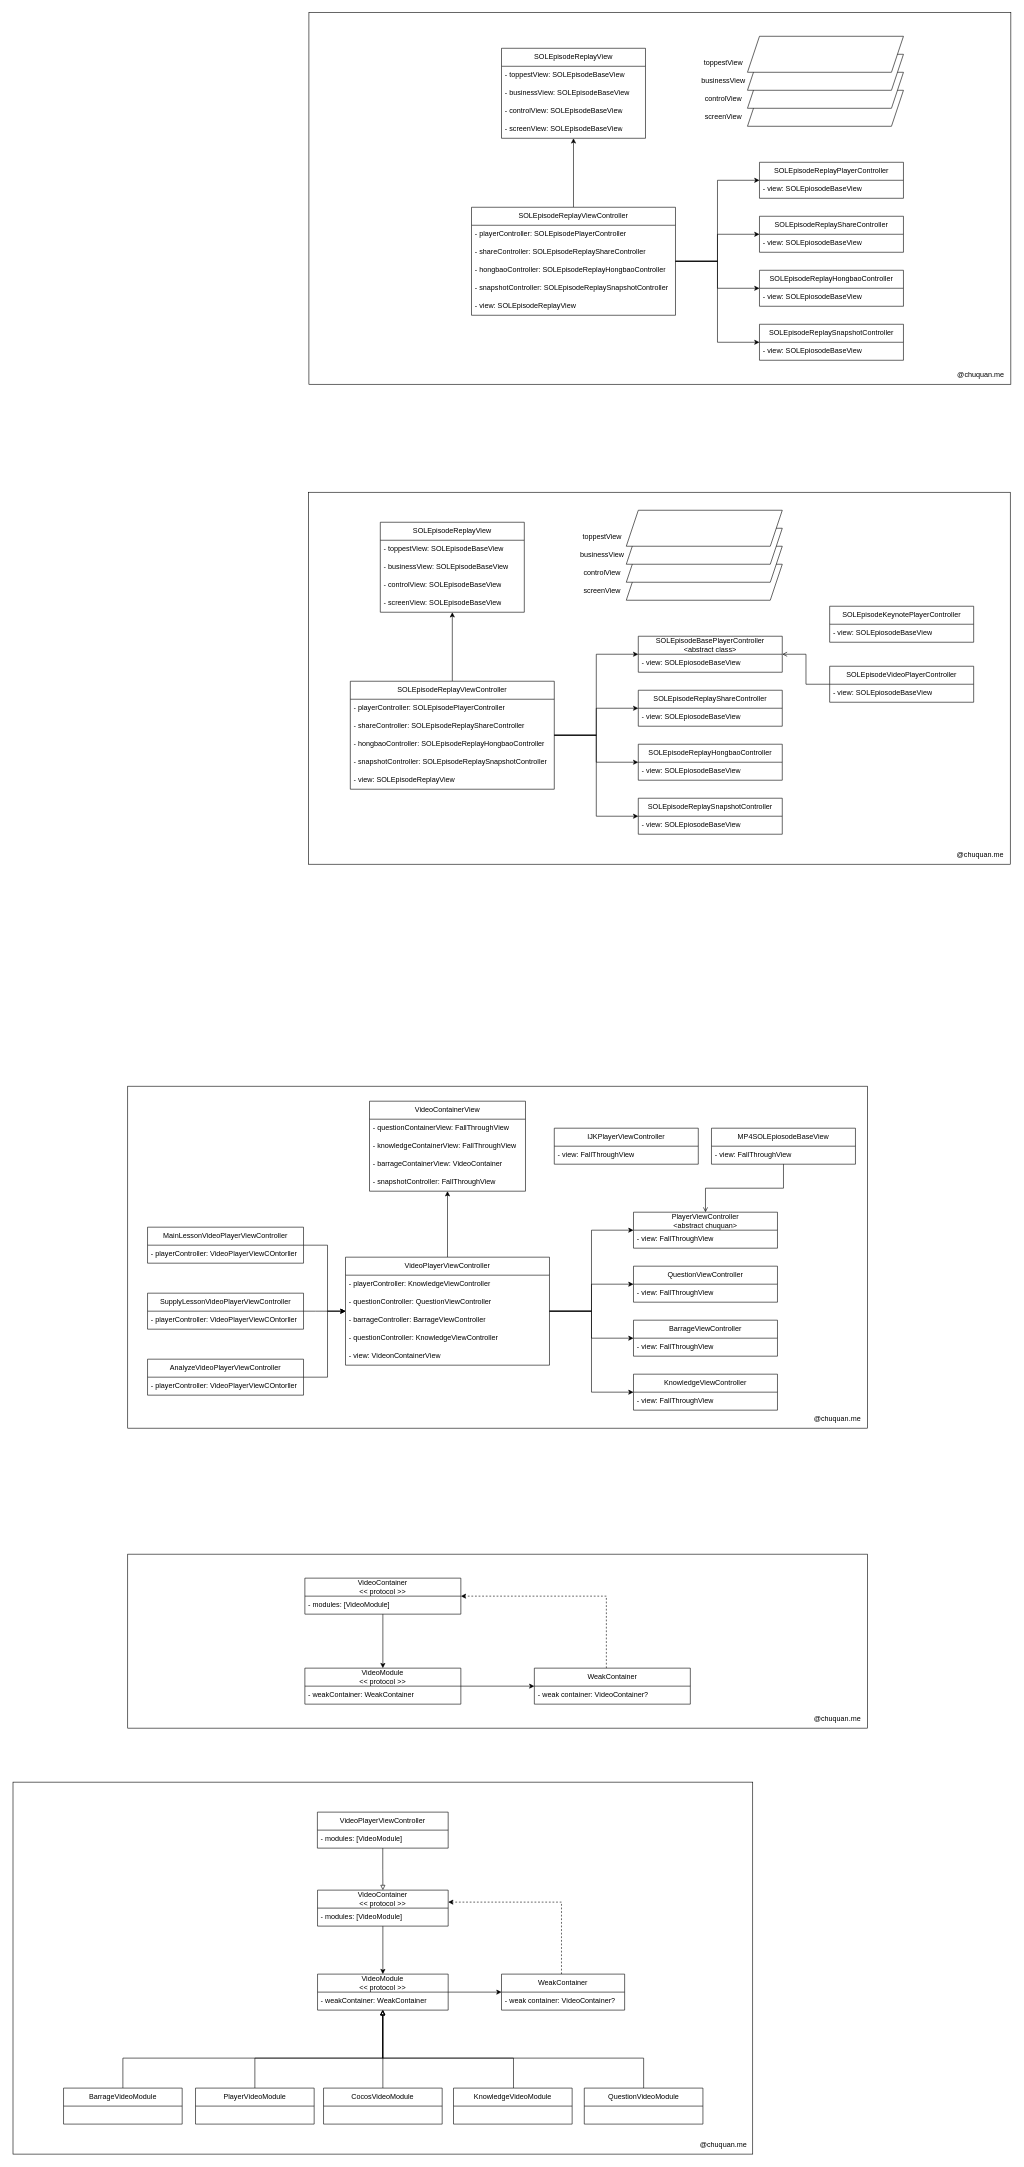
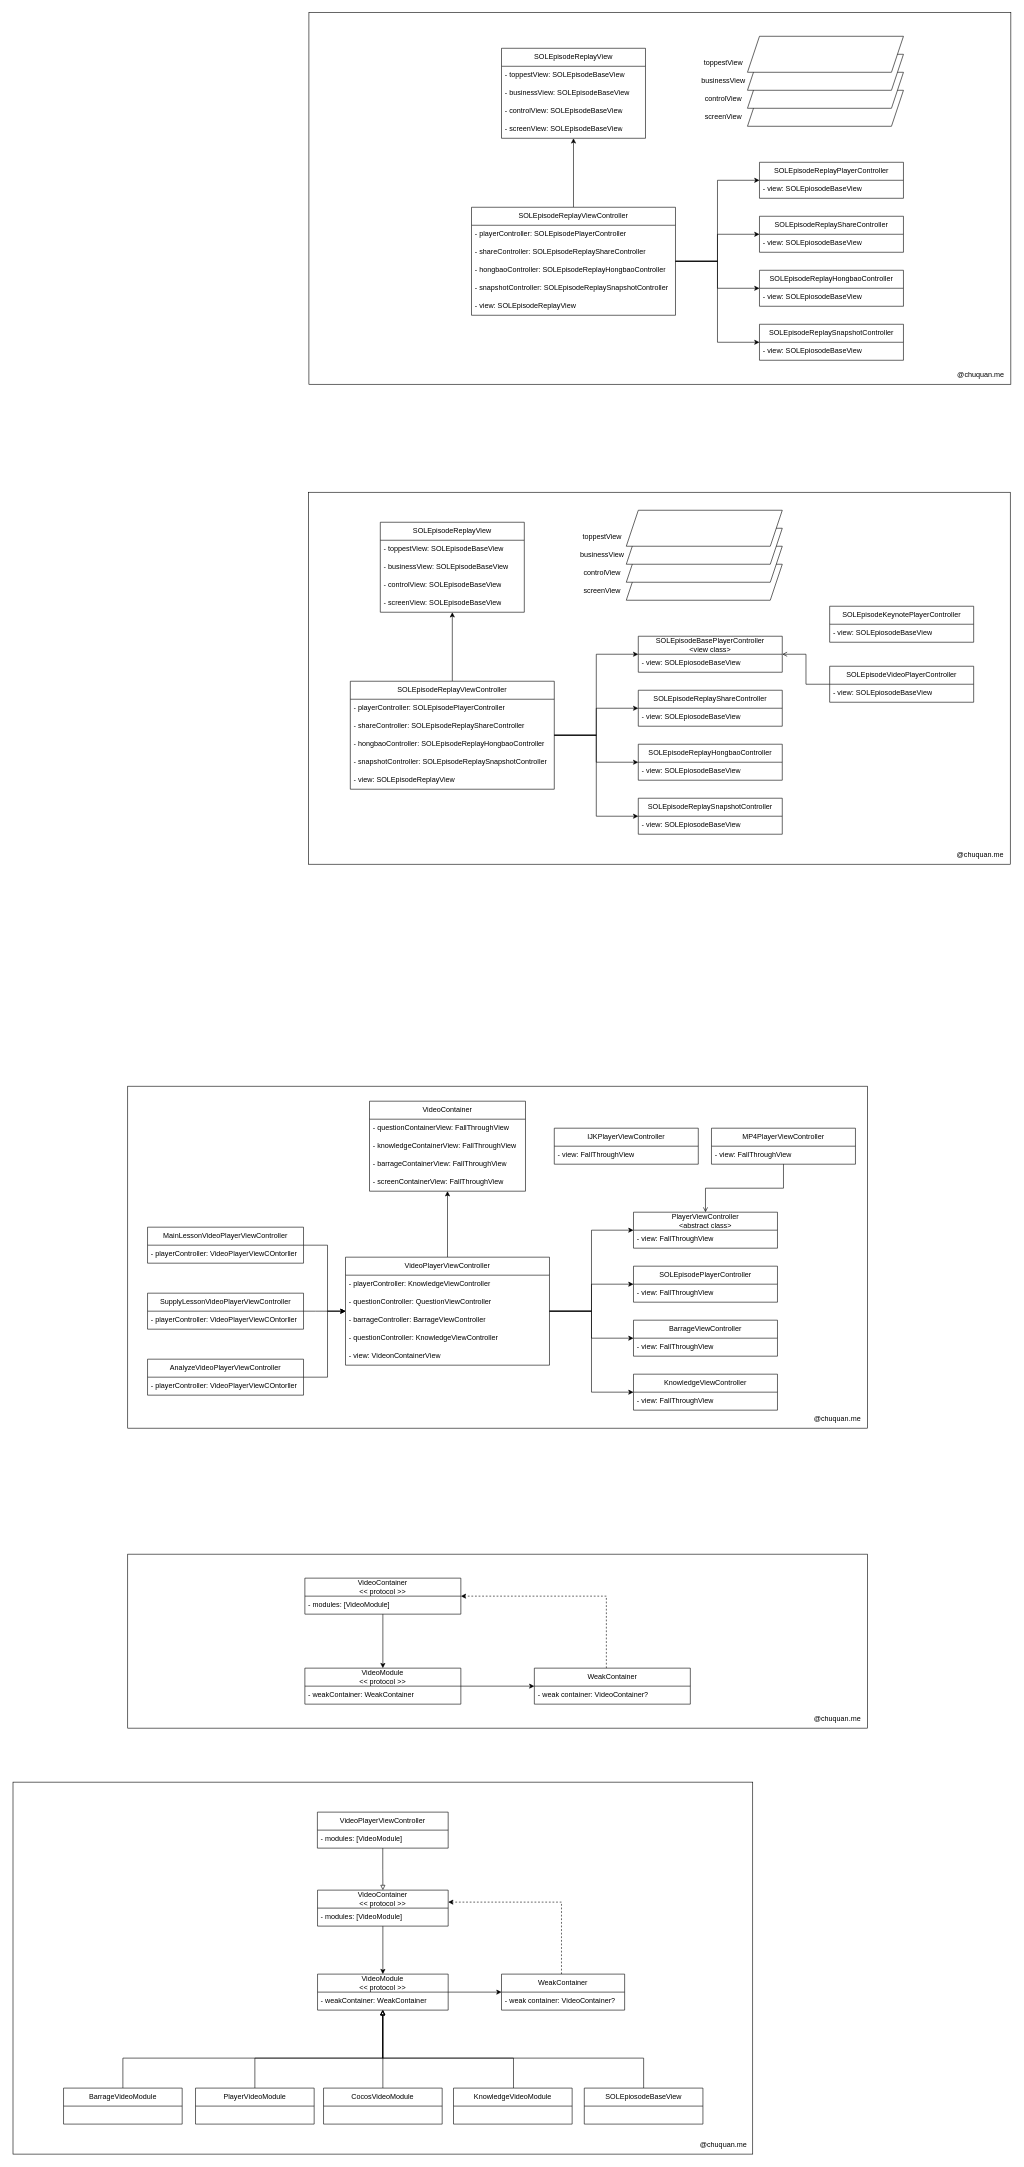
(710, 645) -> (710, 645)
(447, 1110) -> (447, 1110)
(783, 1137) -> (783, 1137)
(443, 1164) -> (444, 1164)
(440, 1182) -> (442, 1182)
(705, 1221) -> (705, 1221)
(705, 1275) -> (705, 1275)
(644, 2097) -> (644, 2097)
